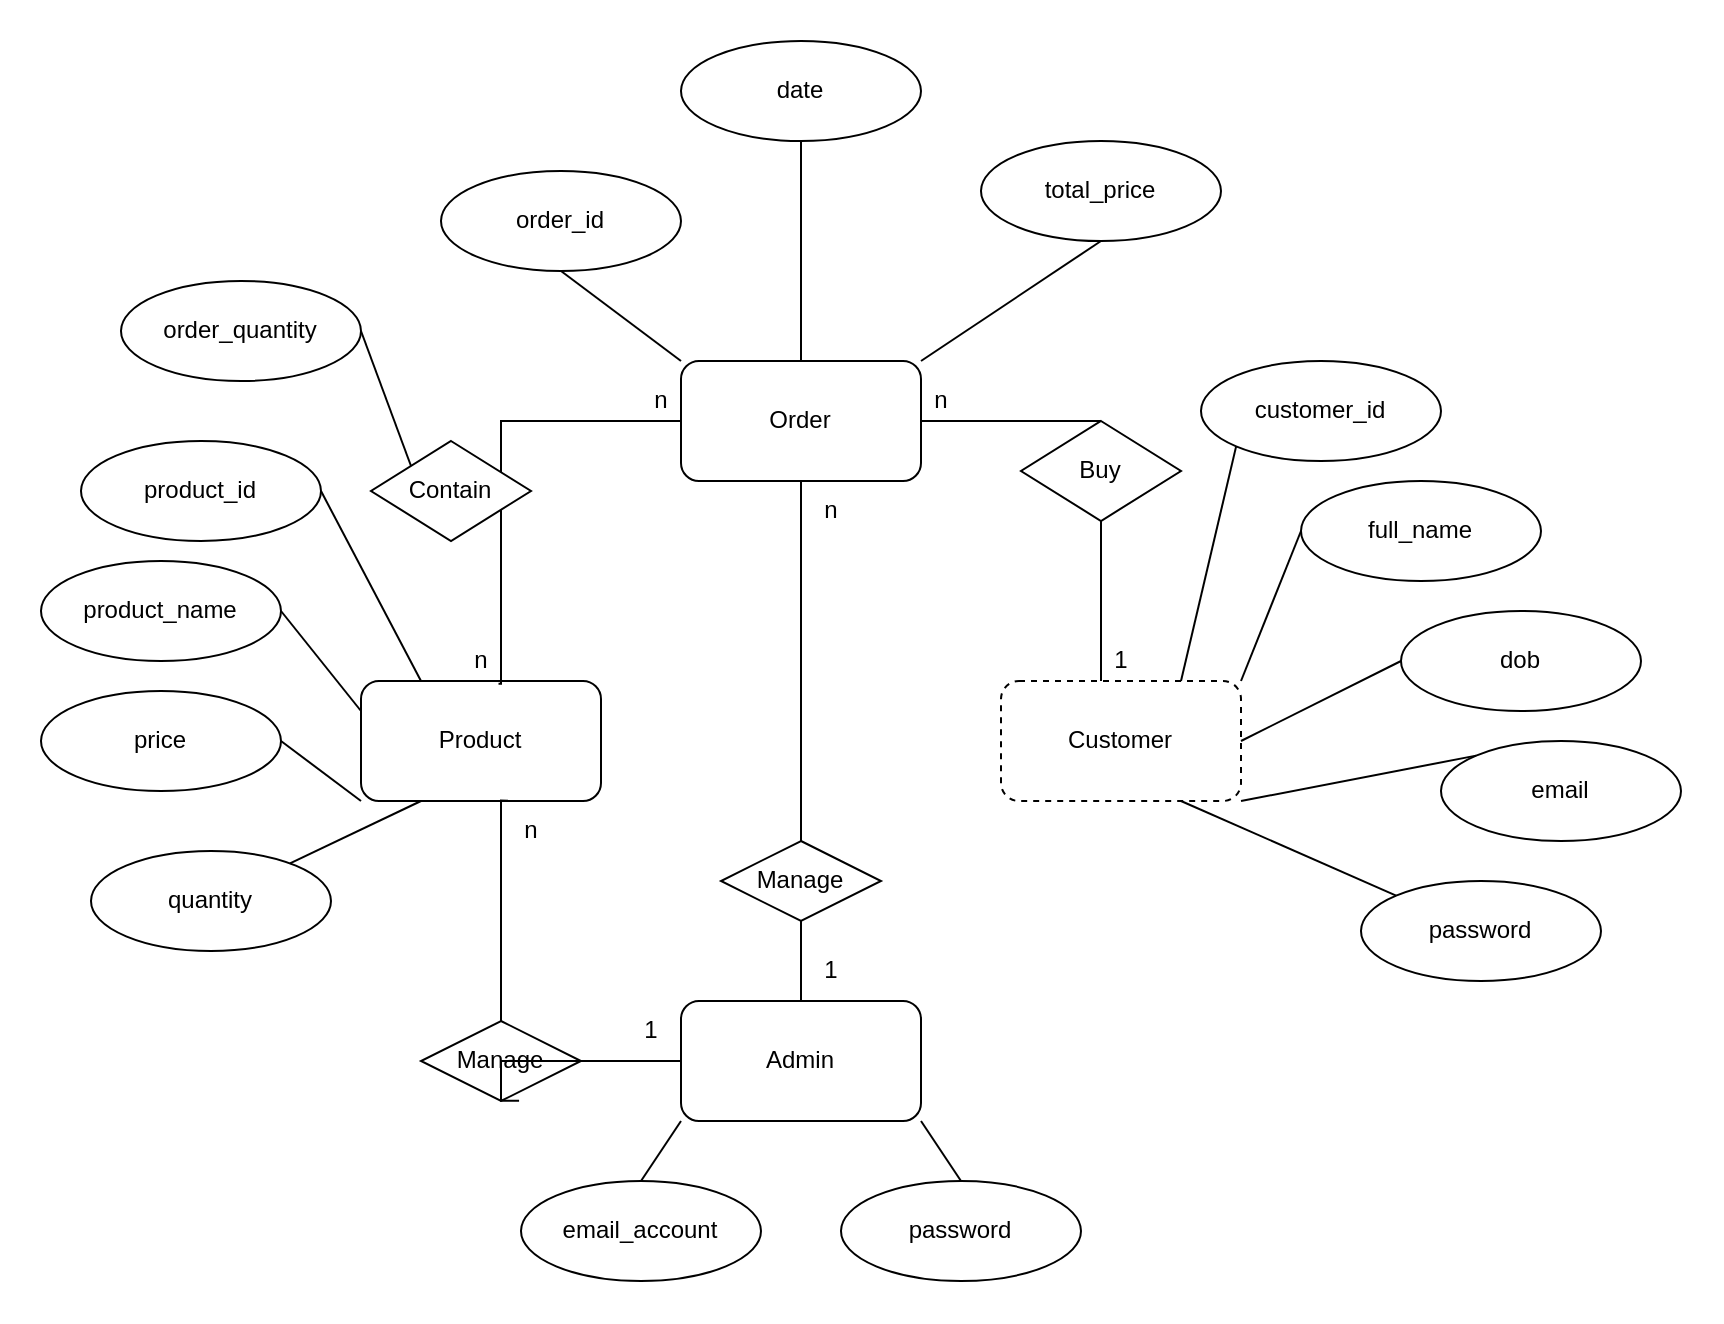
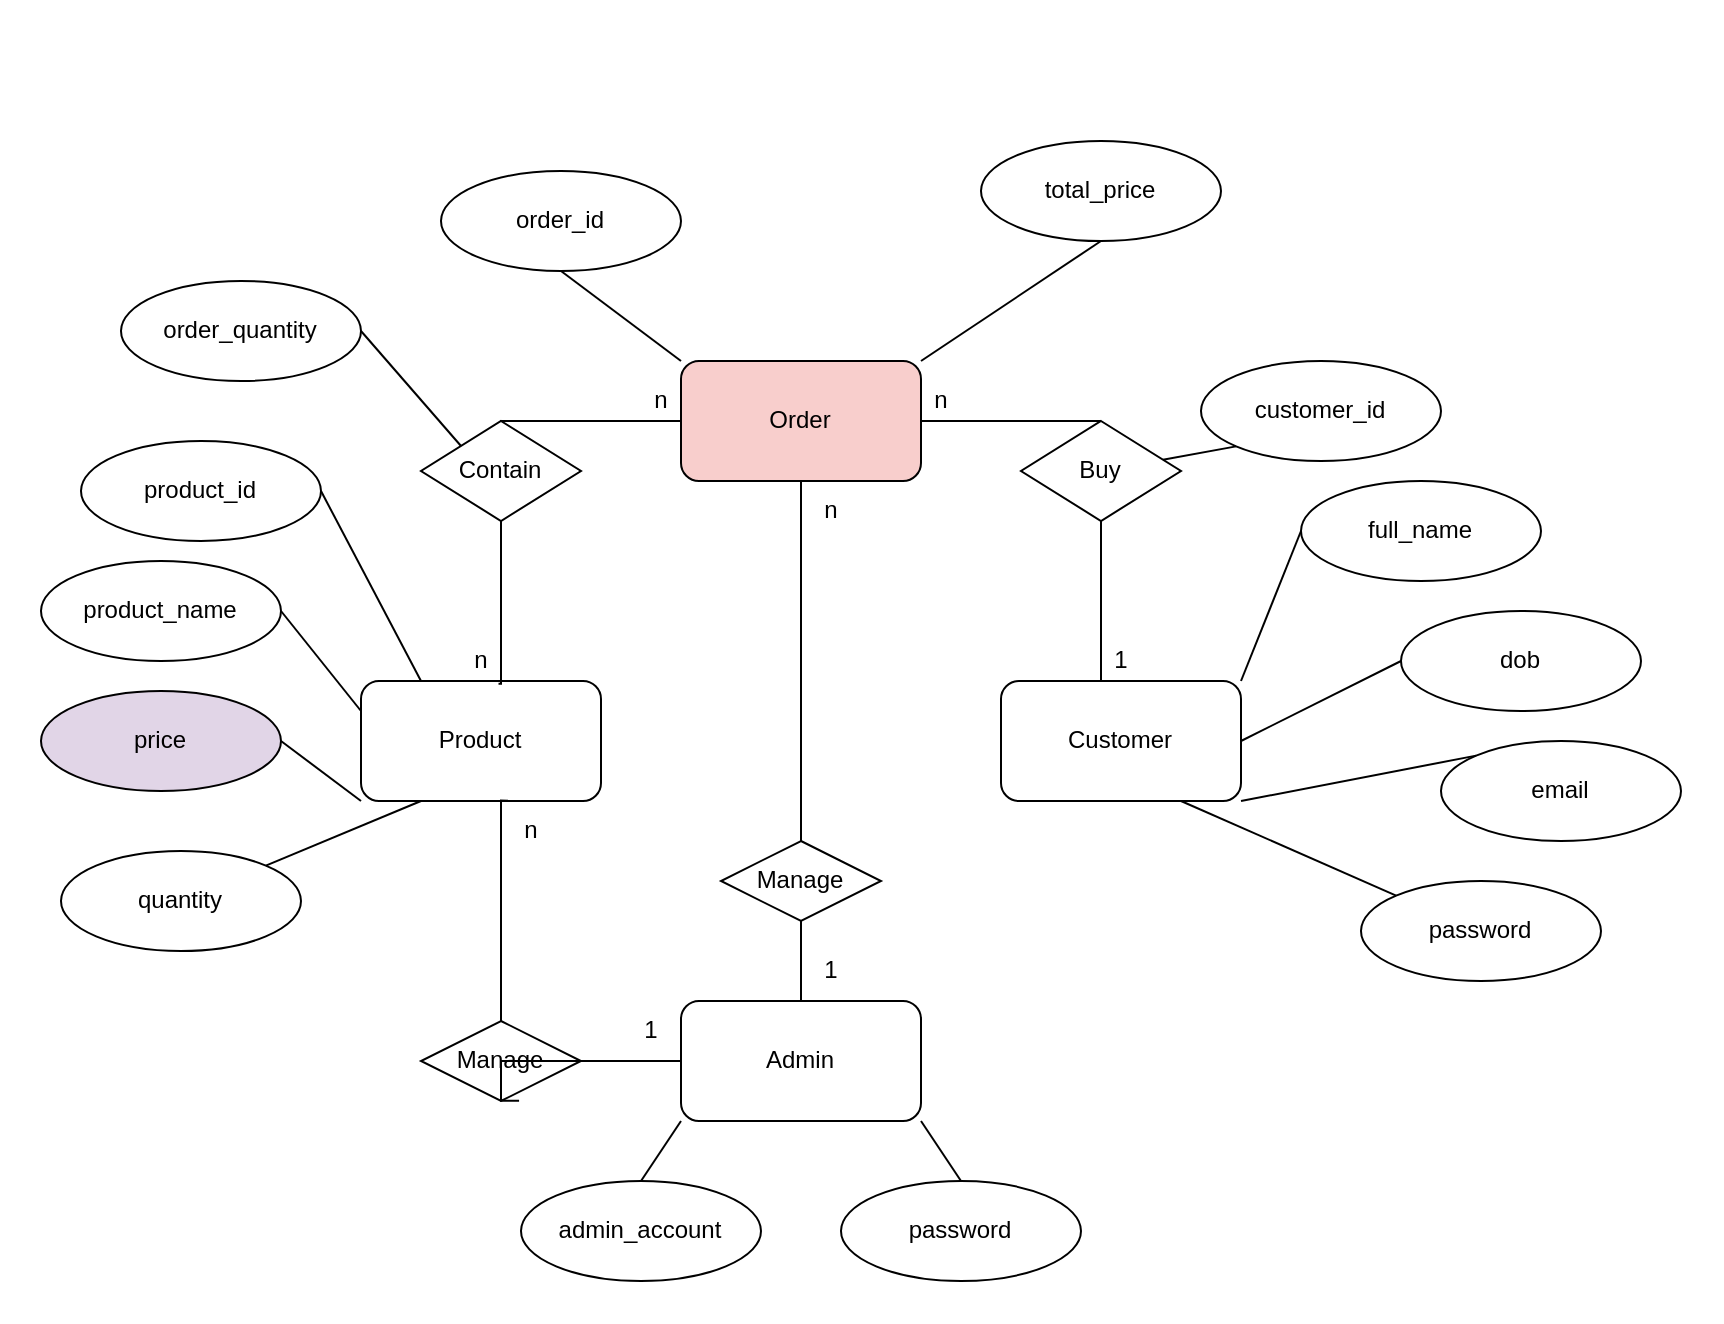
(801, 91) -> none
(801, 251) -> none
(801, 421) -> (801, 421)
(451, 491) -> (501, 471)
(1209, 563) -> (1200, 453)
(161, 741) -> (161, 741)
(1121, 741) -> (1121, 741)
(211, 901) -> (181, 901)
(641, 1231) -> (641, 1231)
